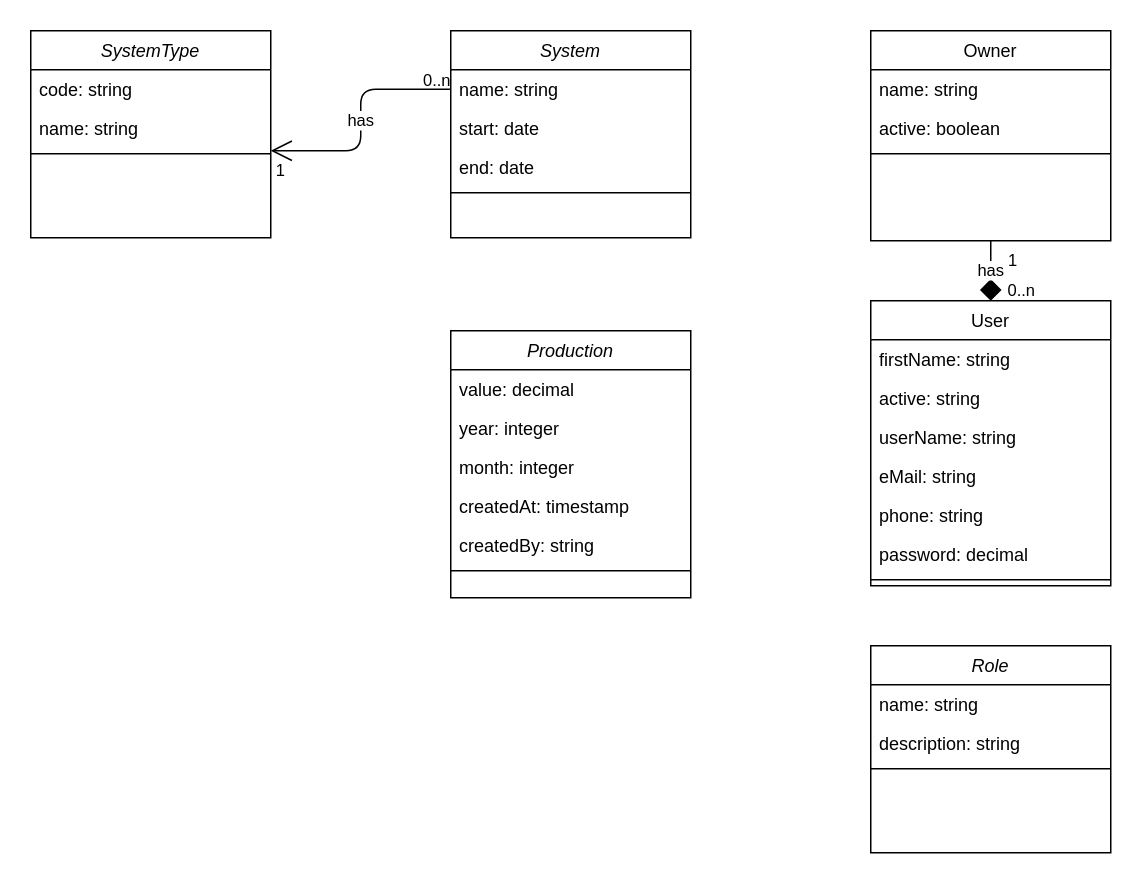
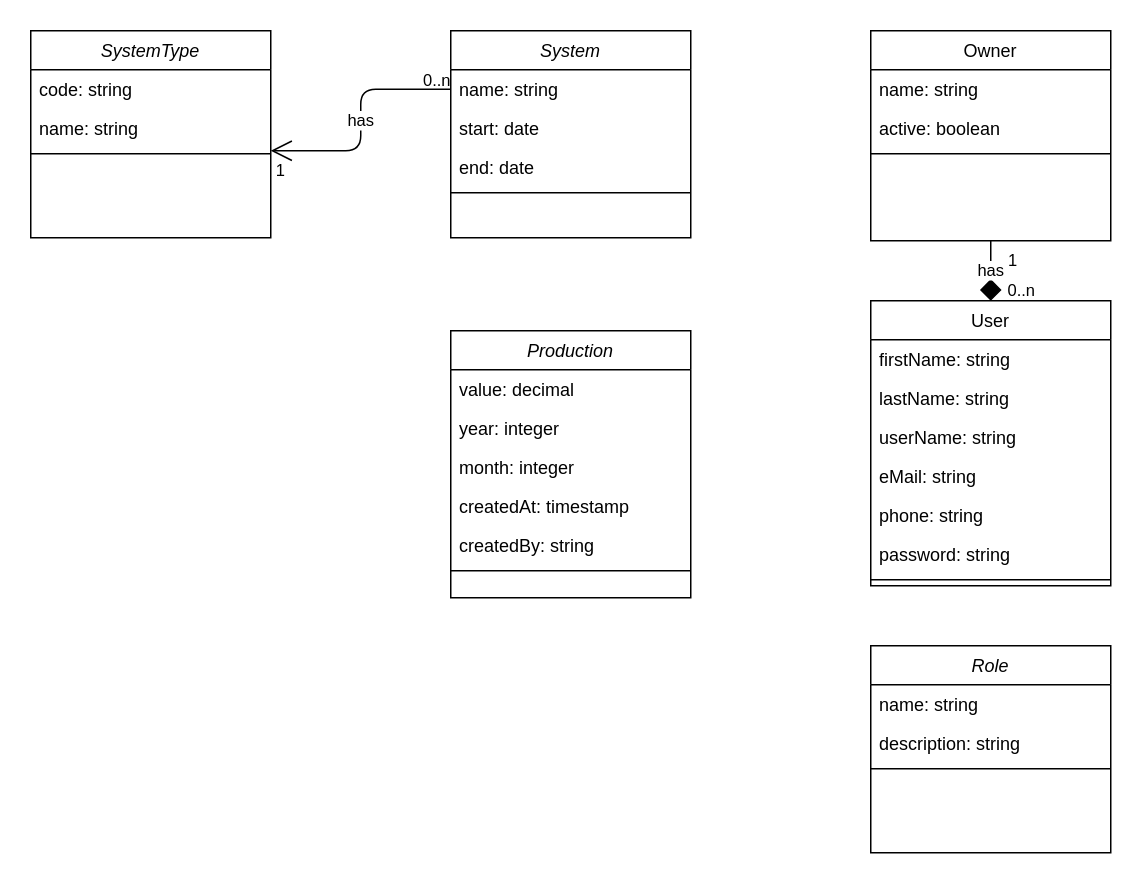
(940, 399) -> (950, 399)
(955, 555) -> (953, 555)
